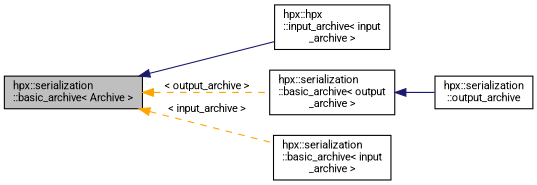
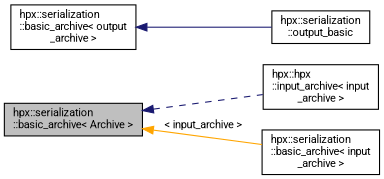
(212, 57) -> (208, 102)
(212, 92) -> none
(484, 92) -> (321, 27)
(212, 127) -> (208, 137)
